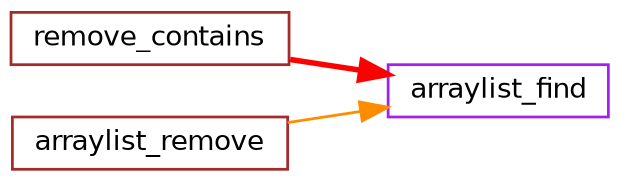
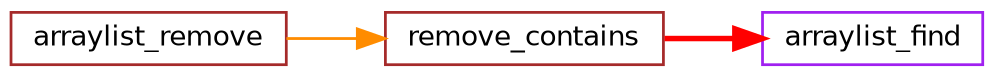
(324, 117) -> (321, 39)
